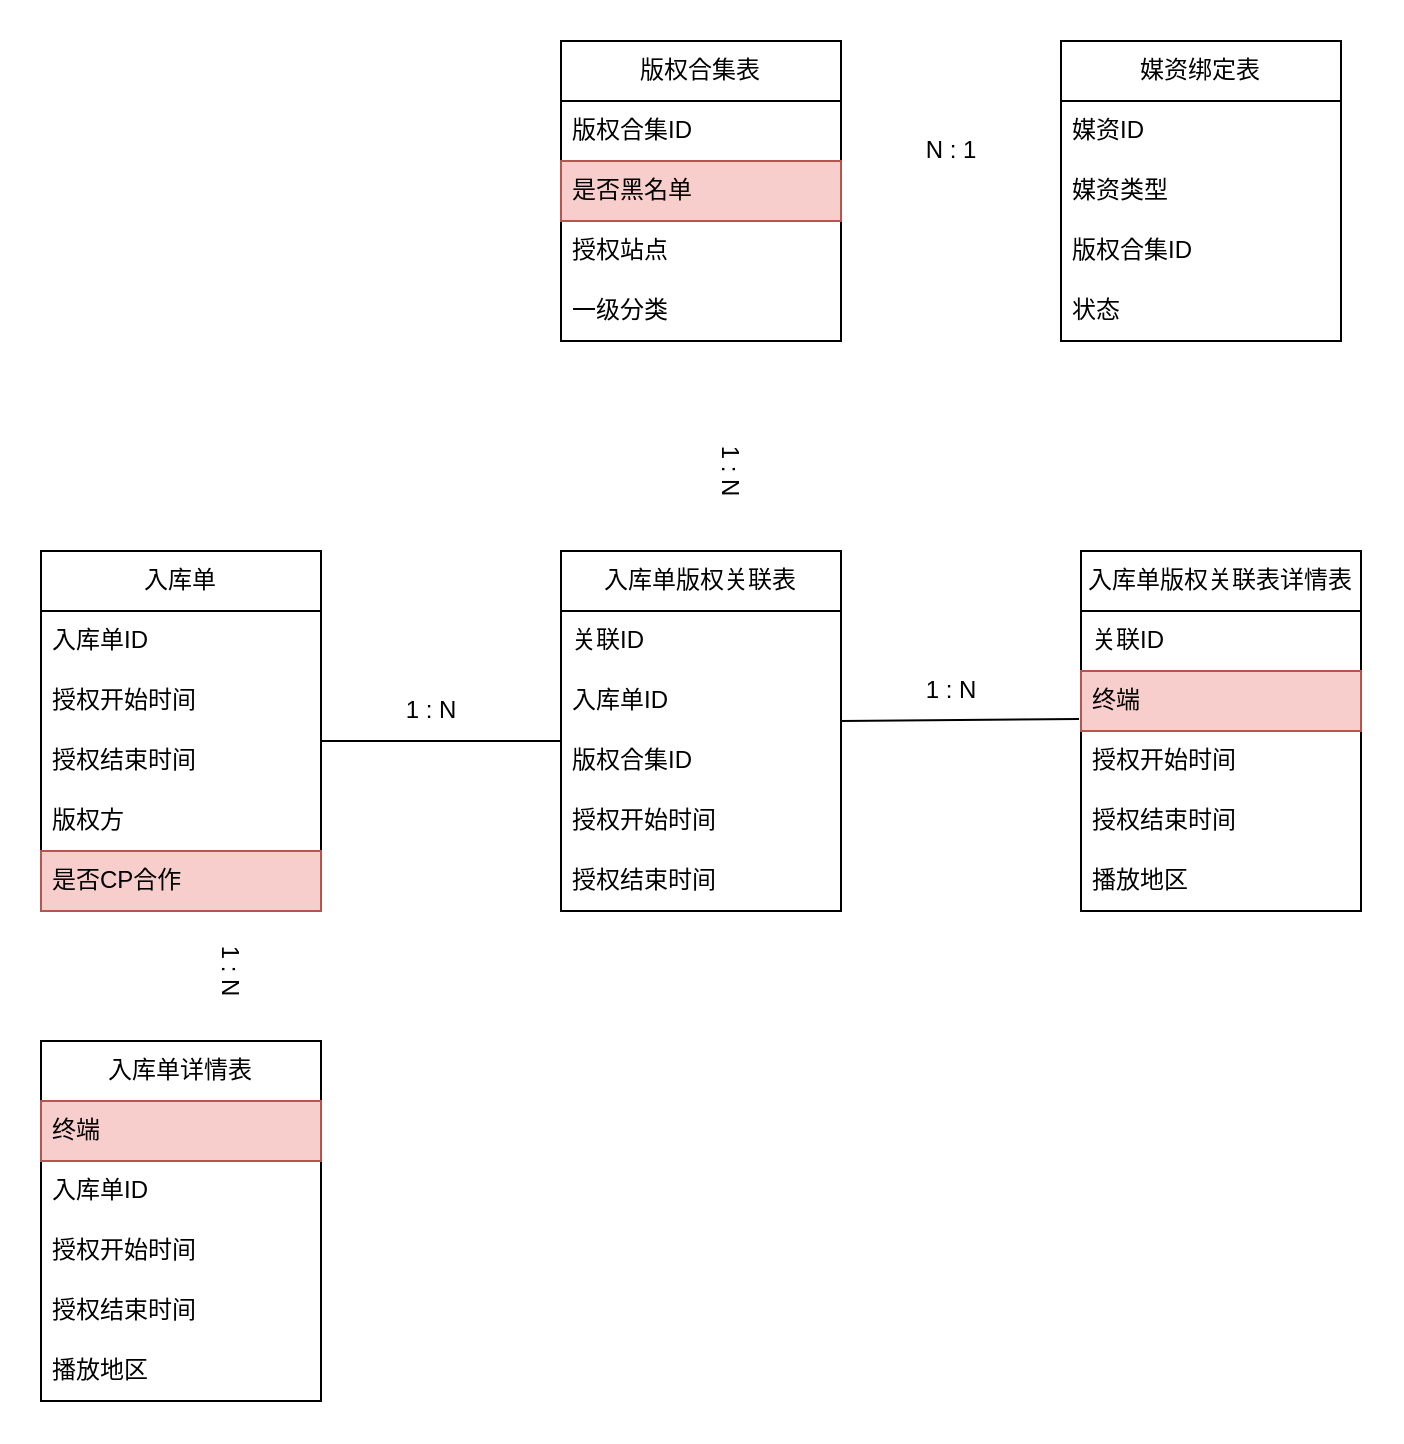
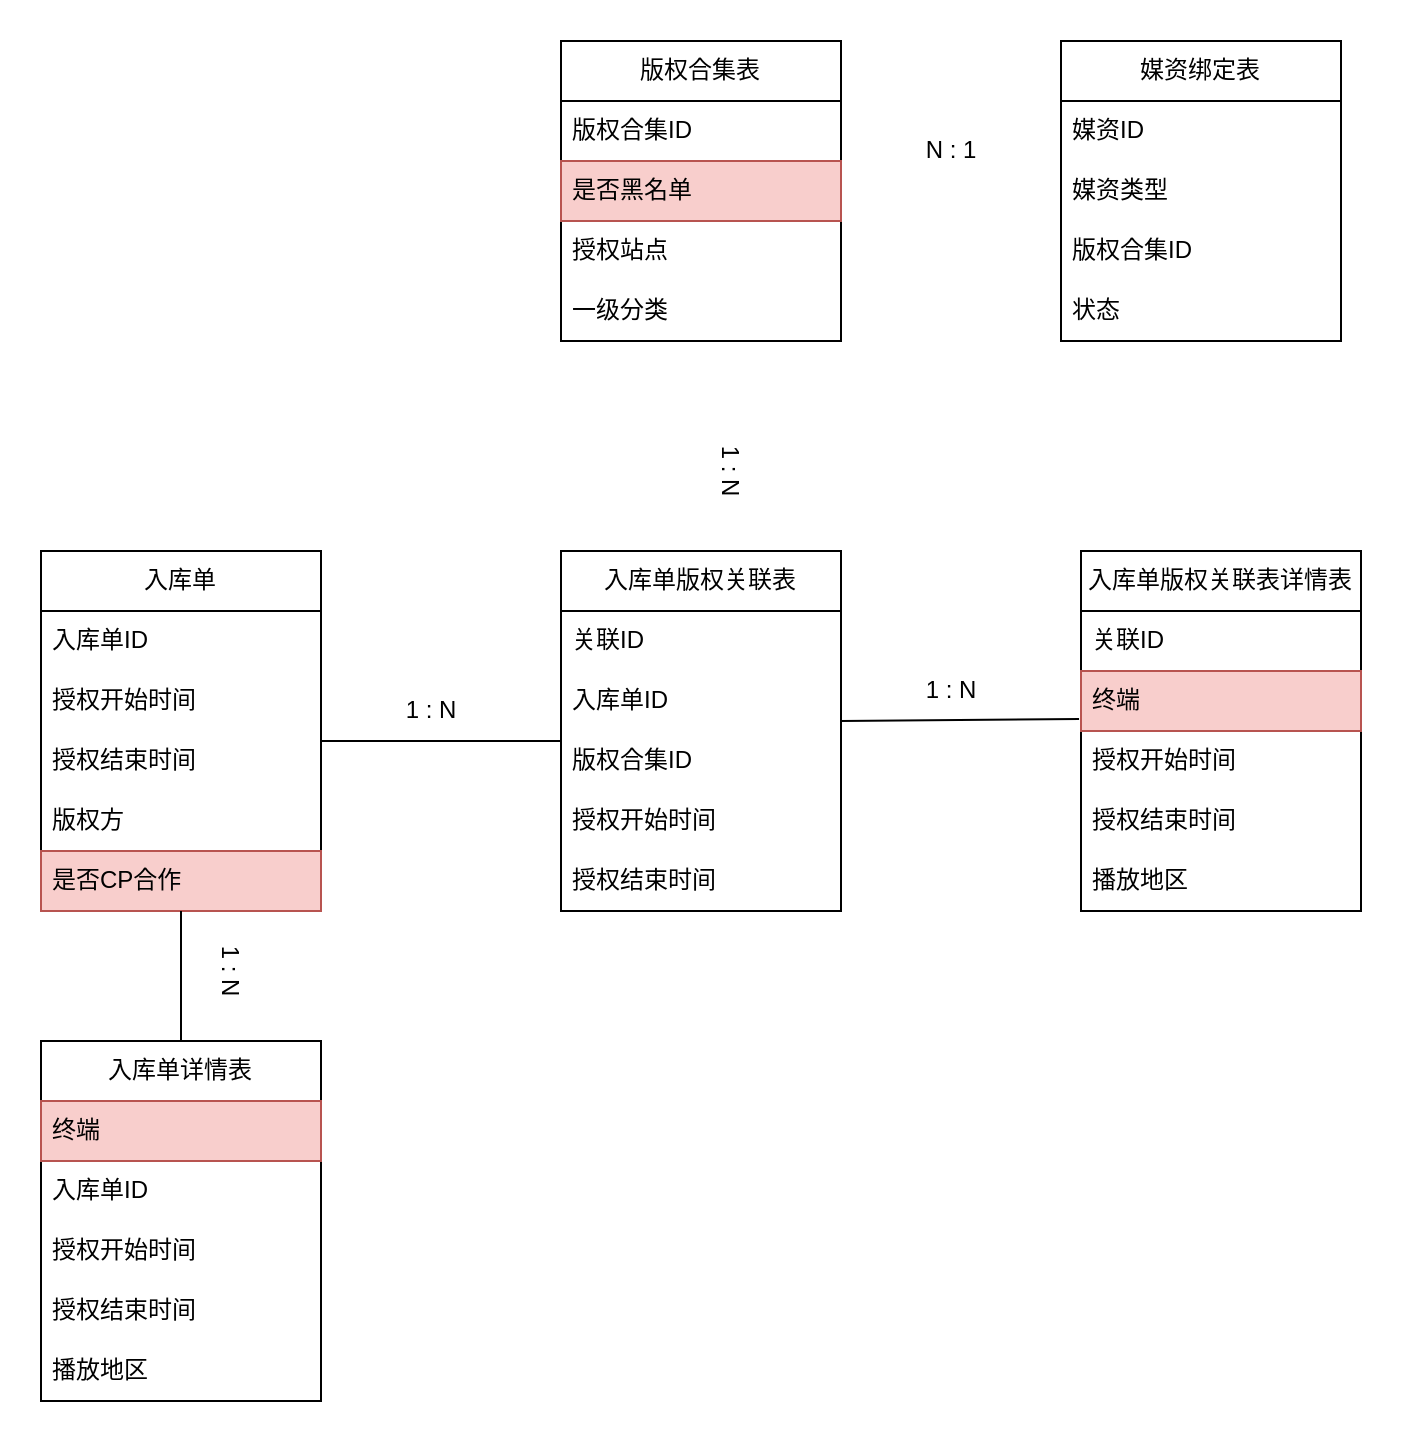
none -> (181, 978)
